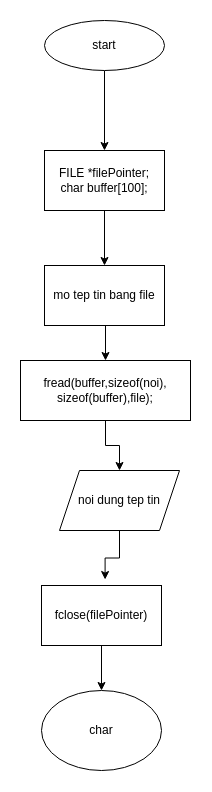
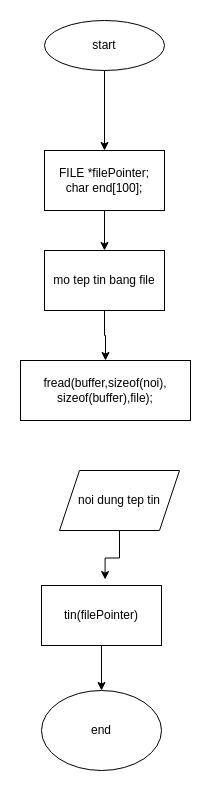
(105, 181) -> (105, 181)
(105, 296) -> (105, 281)
(109, 446) -> none
(102, 616) -> (102, 616)
(102, 731) -> (102, 731)
